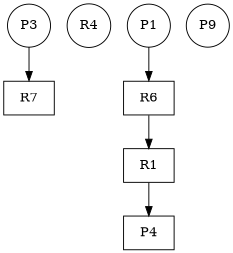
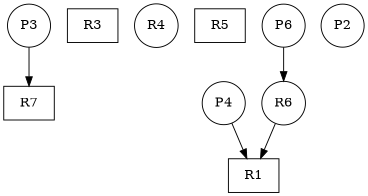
none -> (93, 26)
(149, 26) -> (284, 26)
(208, 26) -> (343, 26)
none -> (220, 26)
(149, 98) -> (284, 103)
(149, 195) -> (237, 136)
(149, 233) -> (224, 103)
